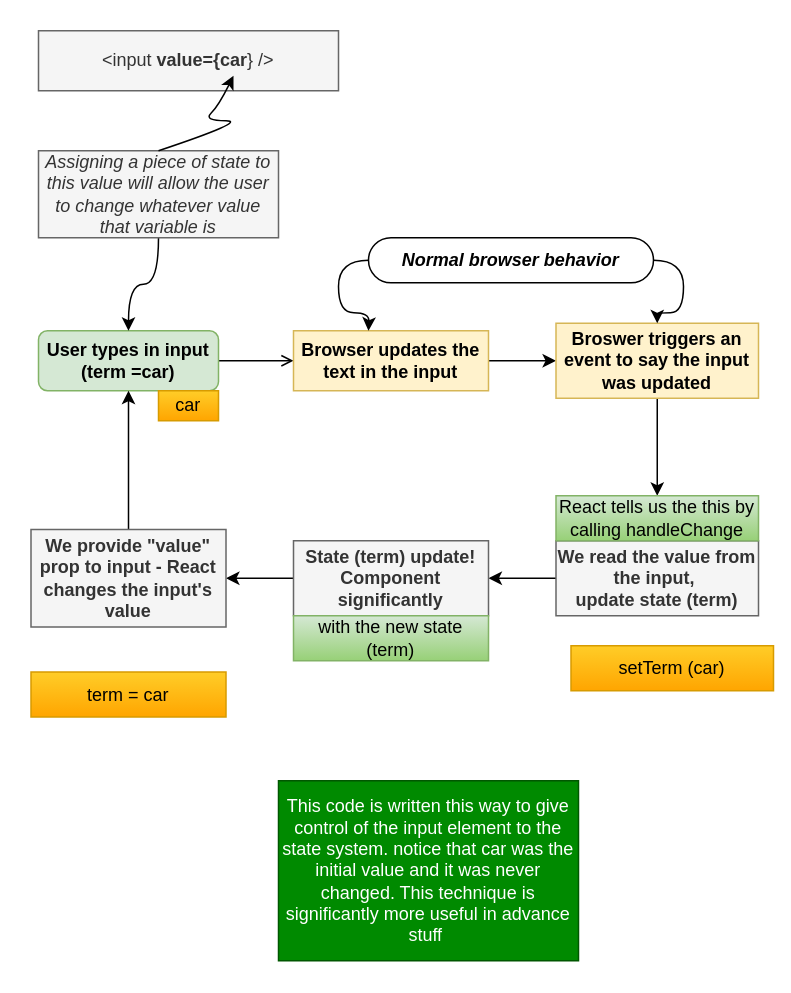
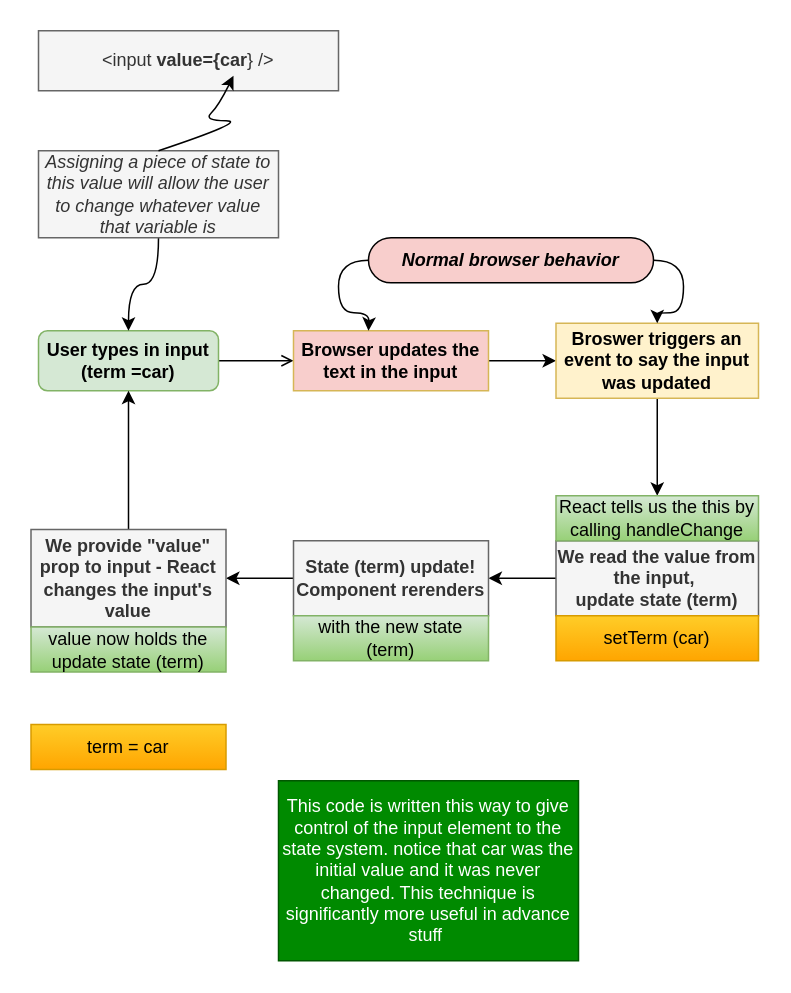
(511, 260) -> (511, 260)
(391, 361) -> (391, 361)
(188, 406) -> none
(391, 578) -> (391, 578)
none -> (128, 650)
(672, 668) -> (657, 638)
(128, 695) -> (128, 747)
